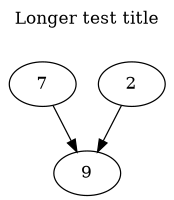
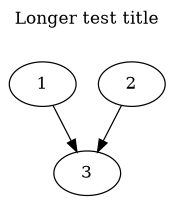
(43, 84) -> (43, 84)
(87, 173) -> (87, 173)
